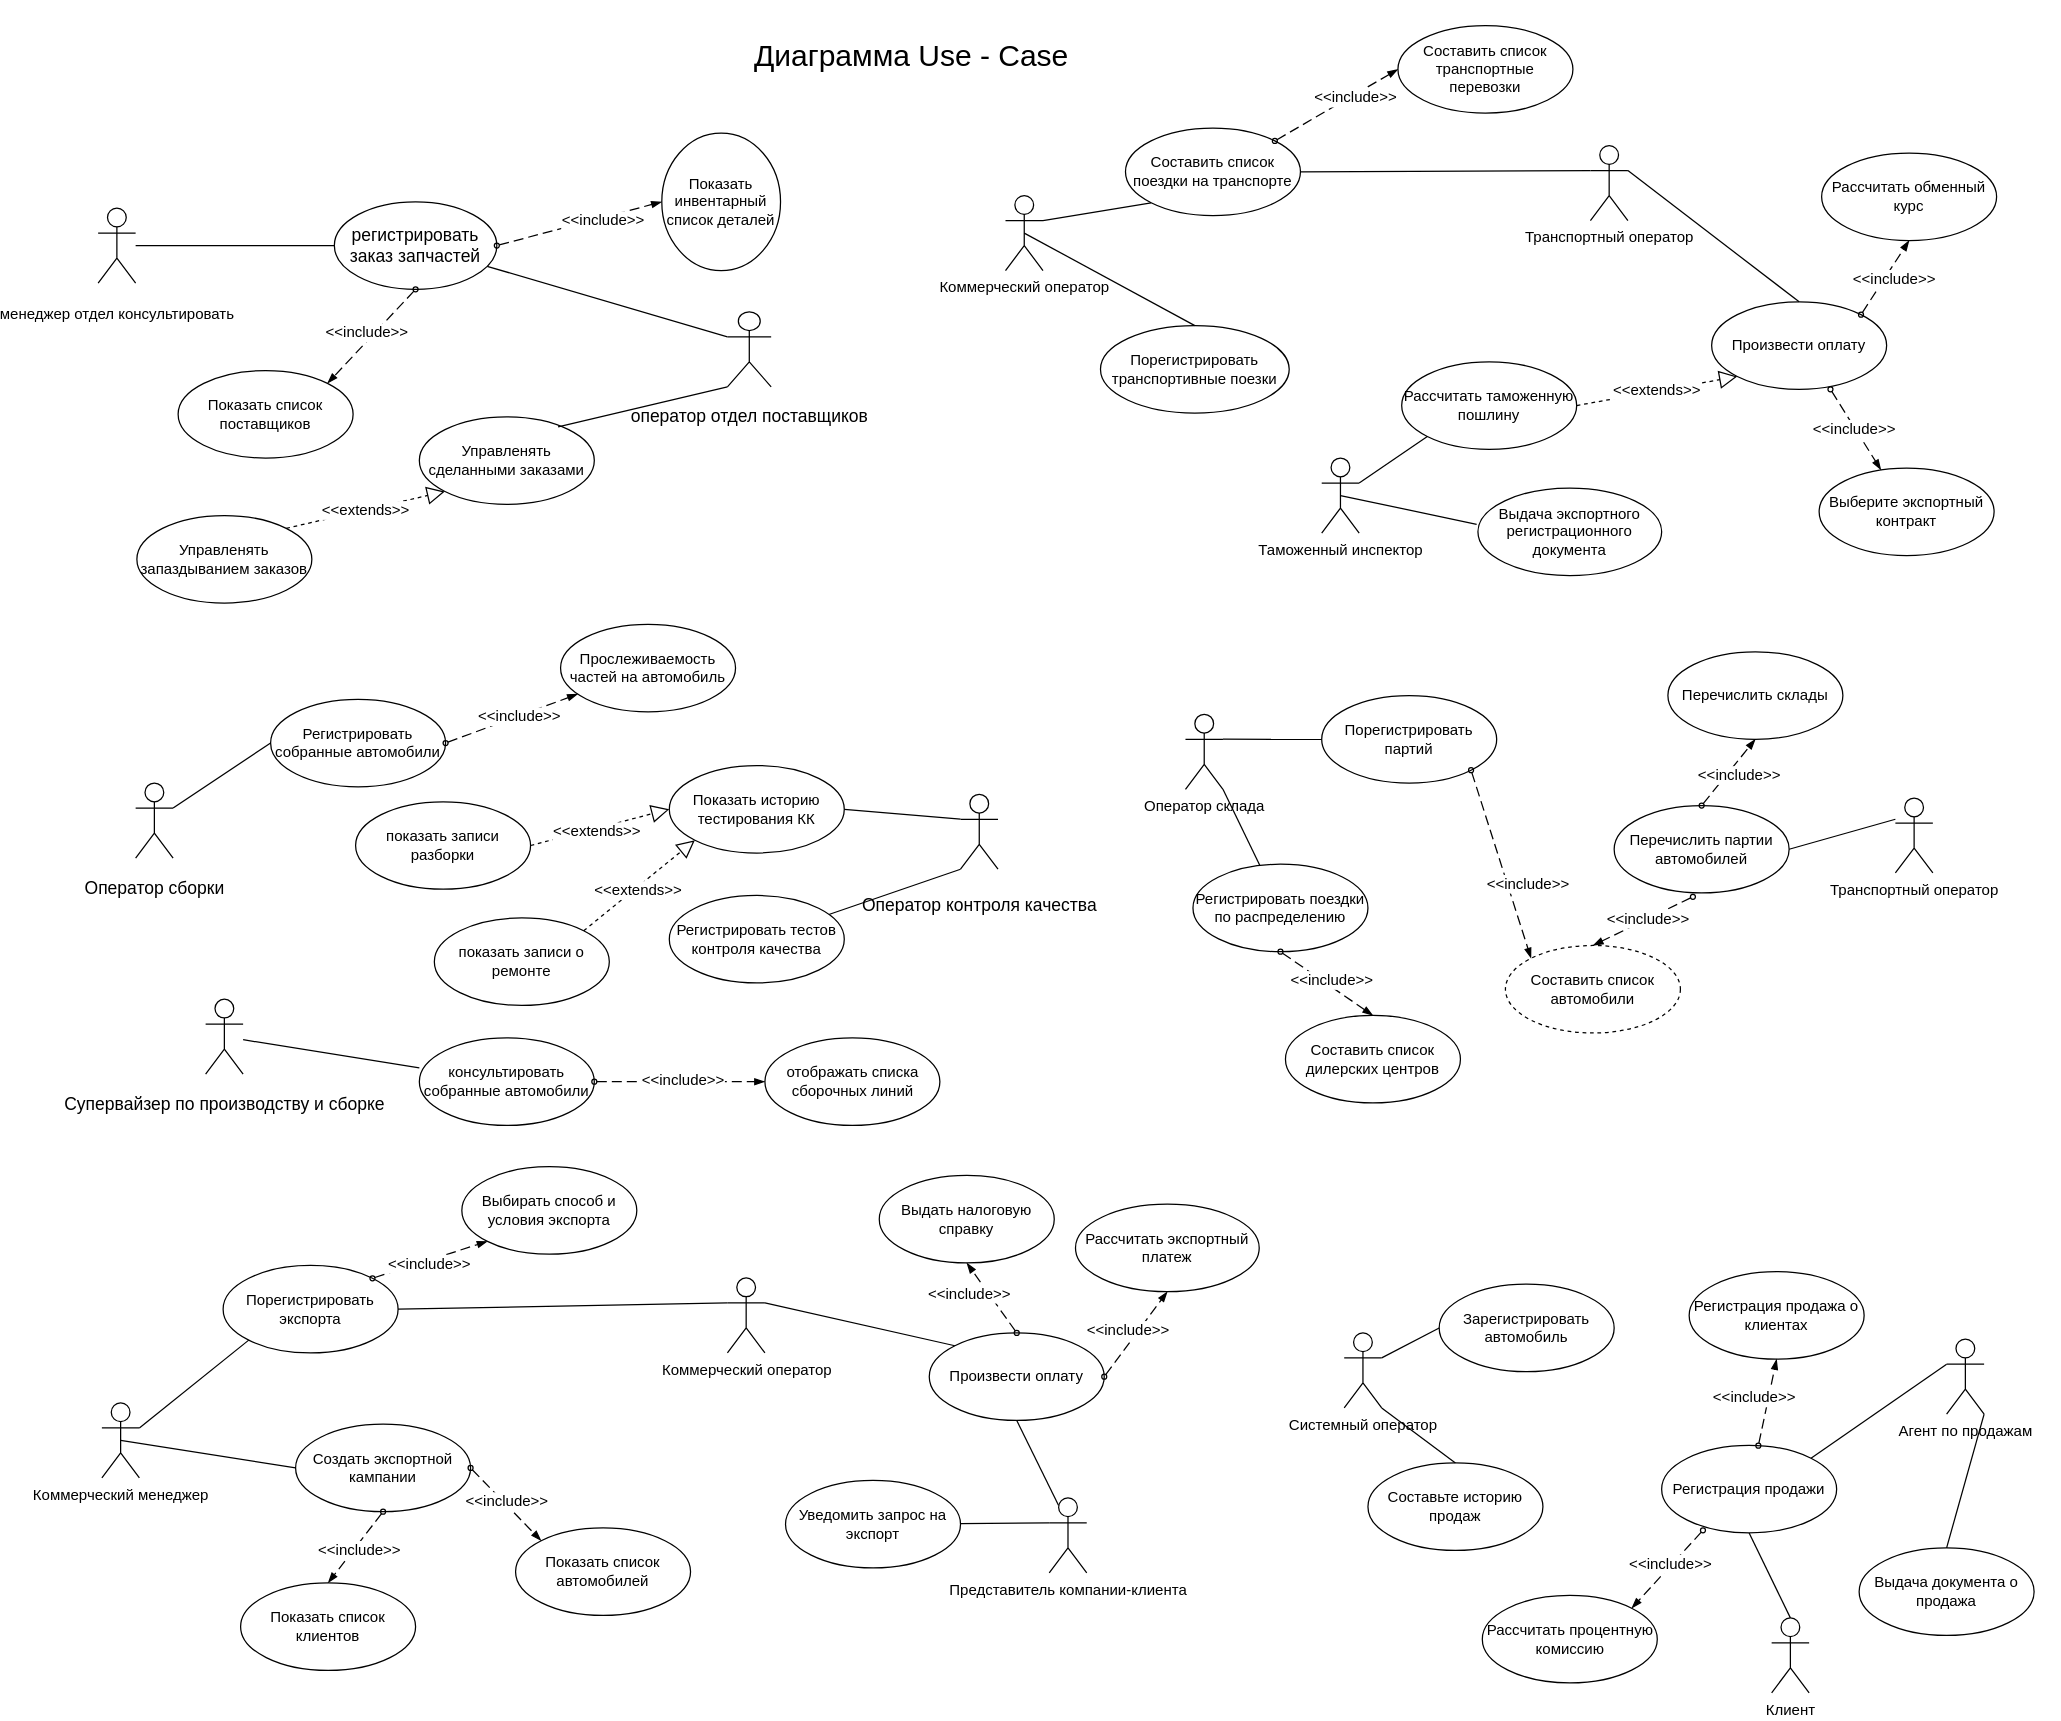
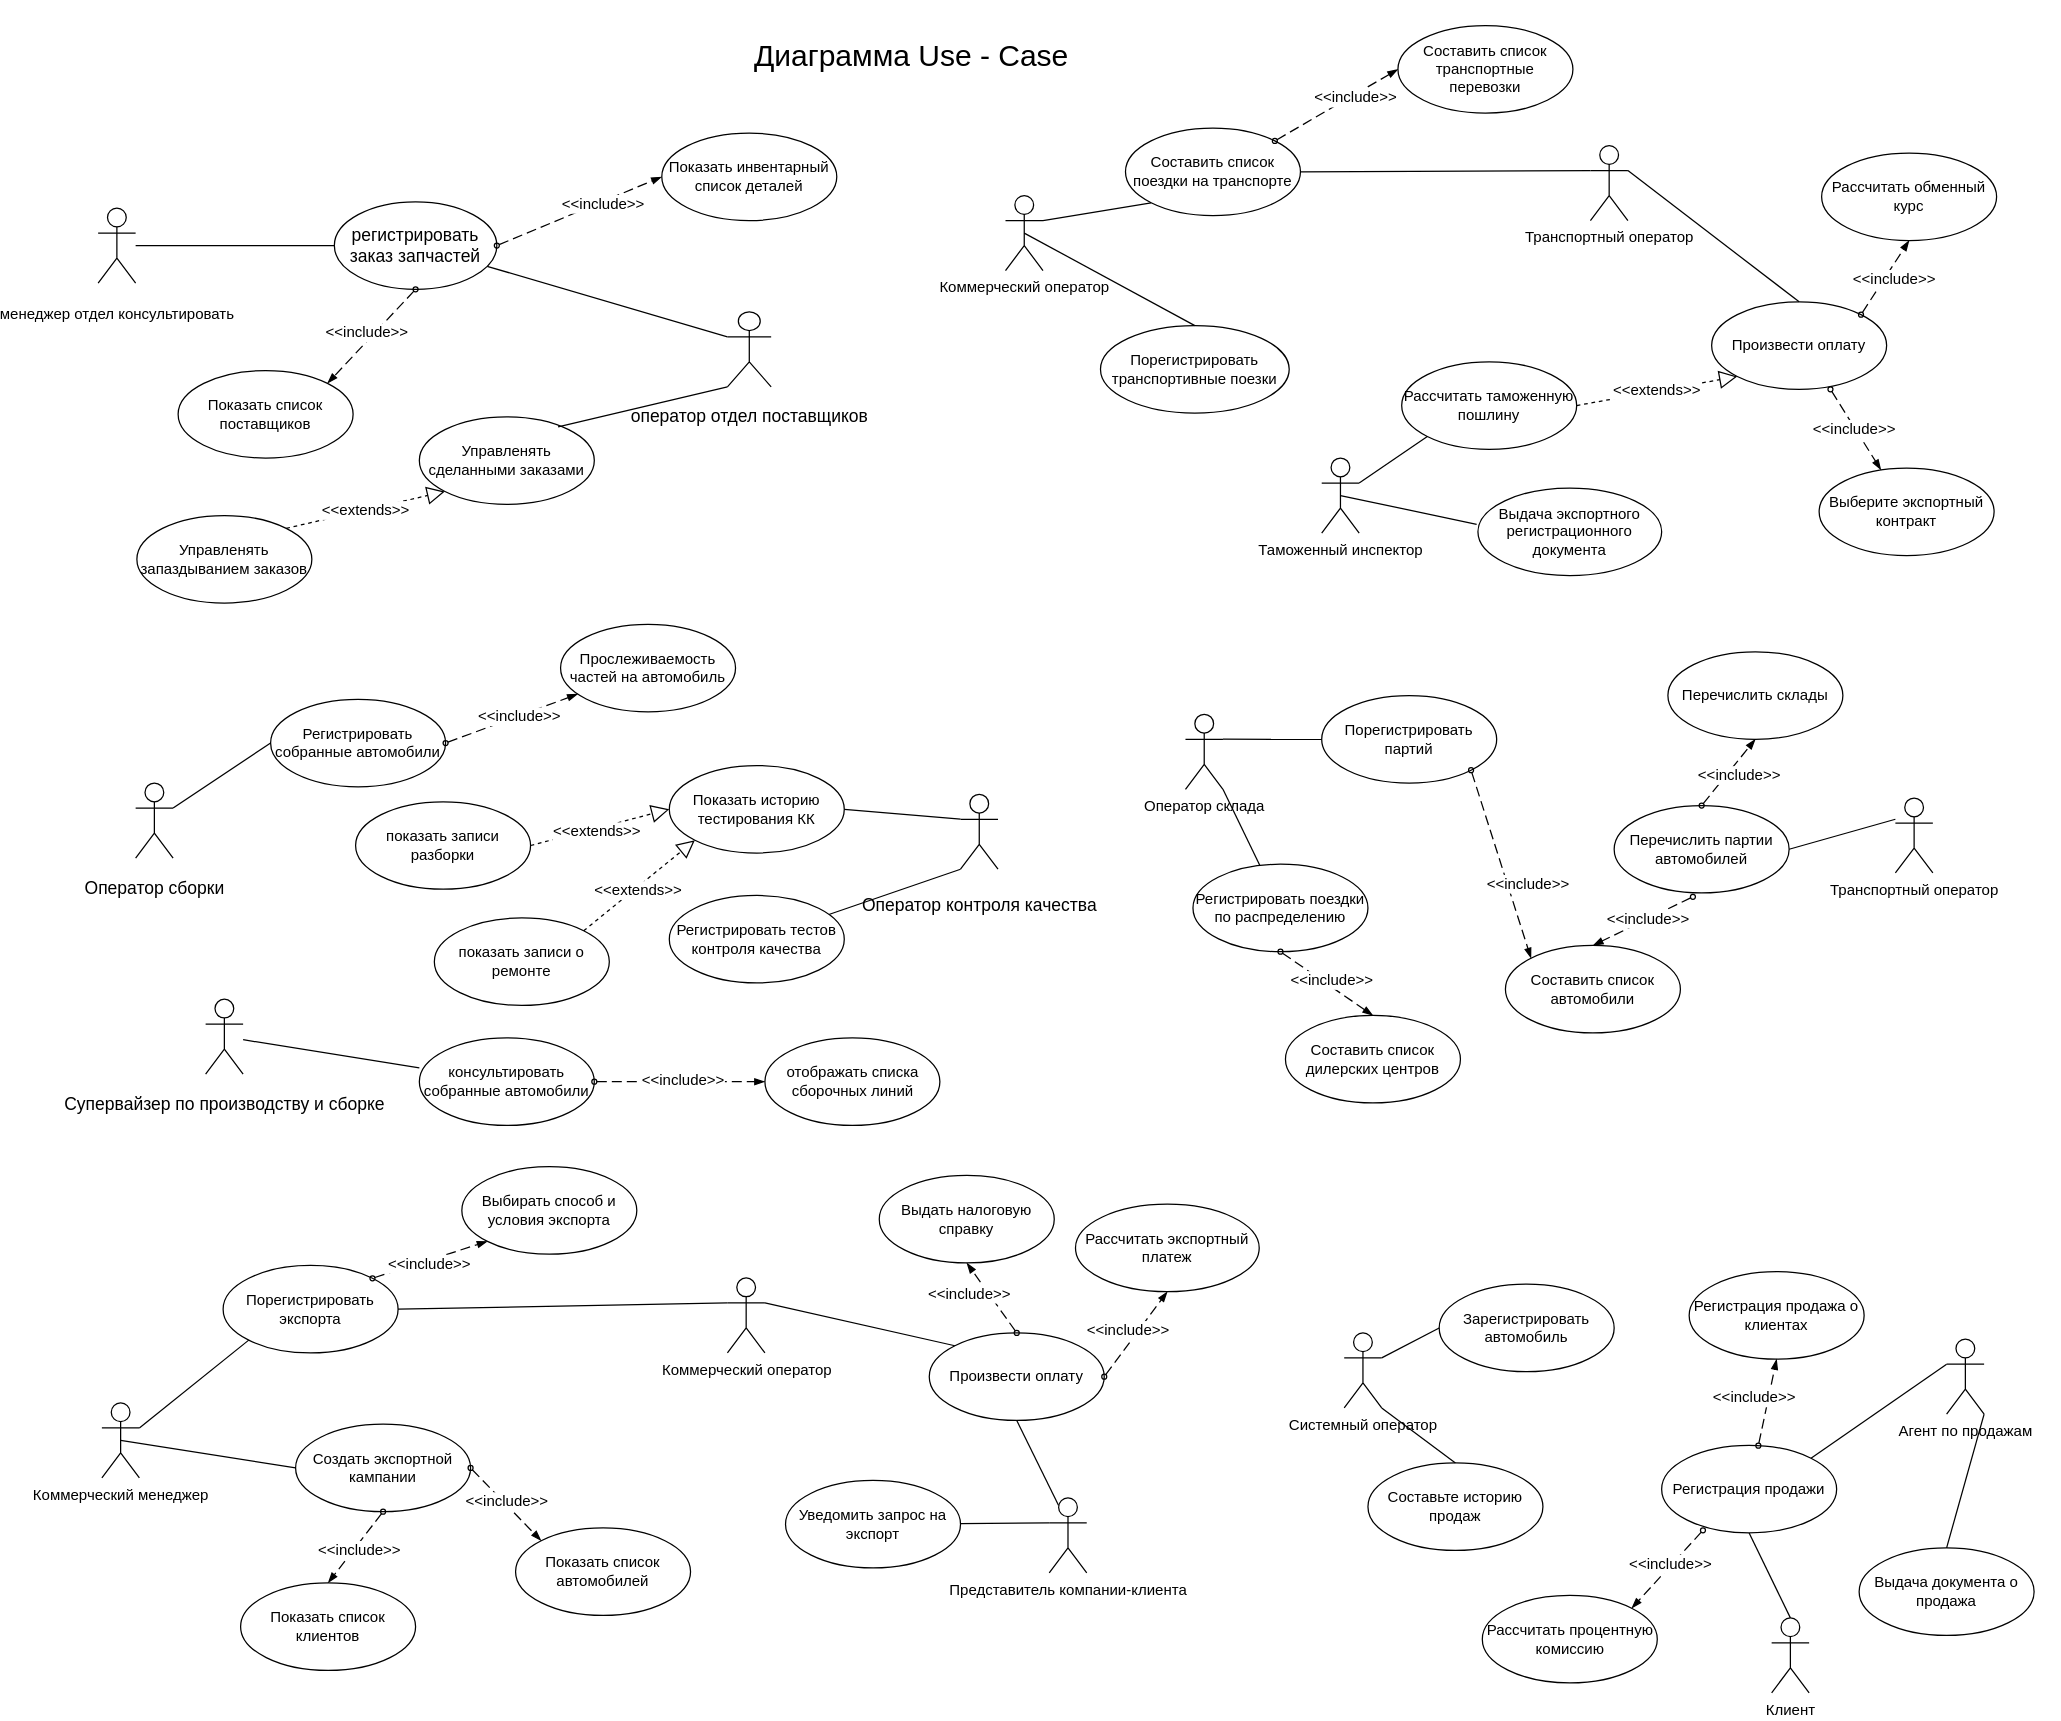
(721, 202) -> (749, 177)
(1593, 989) -> (1593, 989)
